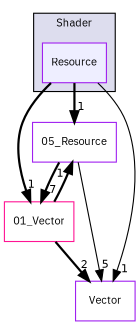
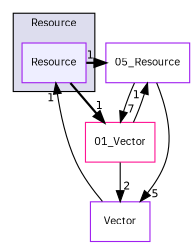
(74, 24) -> (54, 24)
(135, 172) -> (72, 151)
(52, 177) -> (129, 97)
(62, 187) -> (139, 108)
(69, 257) -> (120, 177)
